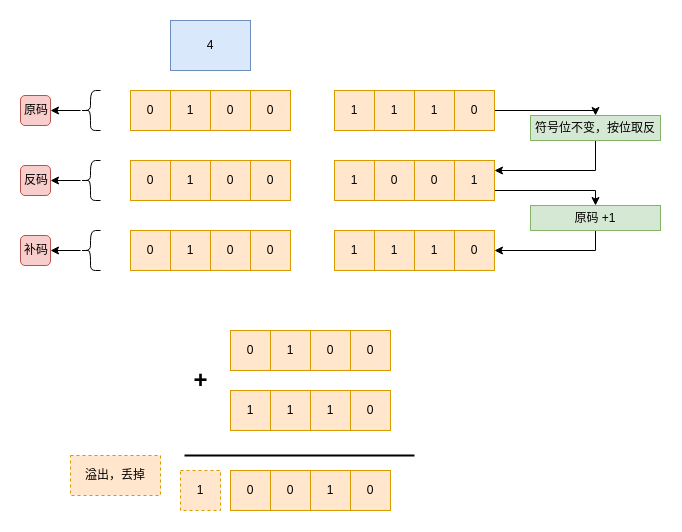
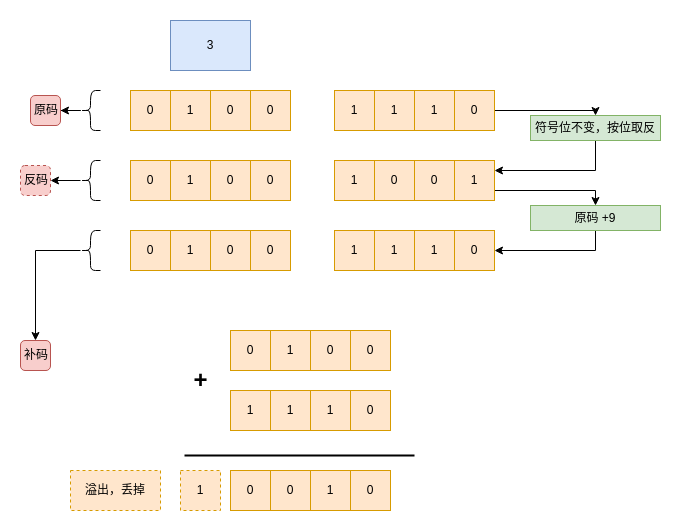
(211, 46) -> (211, 46)
(36, 111) -> (46, 111)
(36, 181) -> (36, 181)
(596, 219) -> (596, 219)
(36, 251) -> (36, 356)
(116, 476) -> (116, 491)
